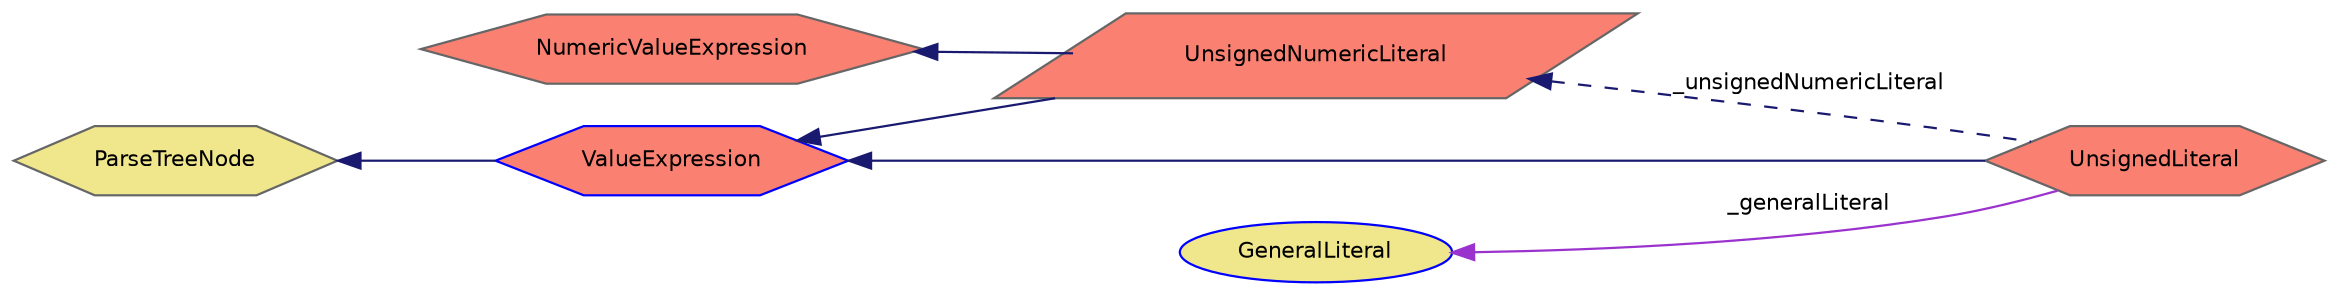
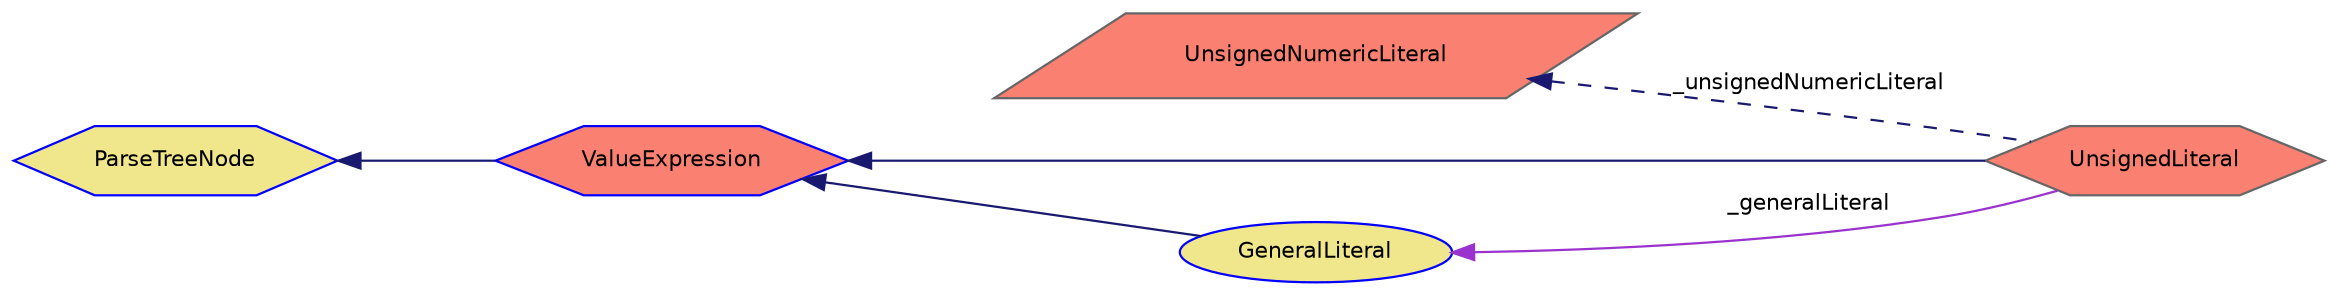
(672, 49) -> none
(937, 118) -> (1013, 209)
(176, 161) -> (176, 161)
